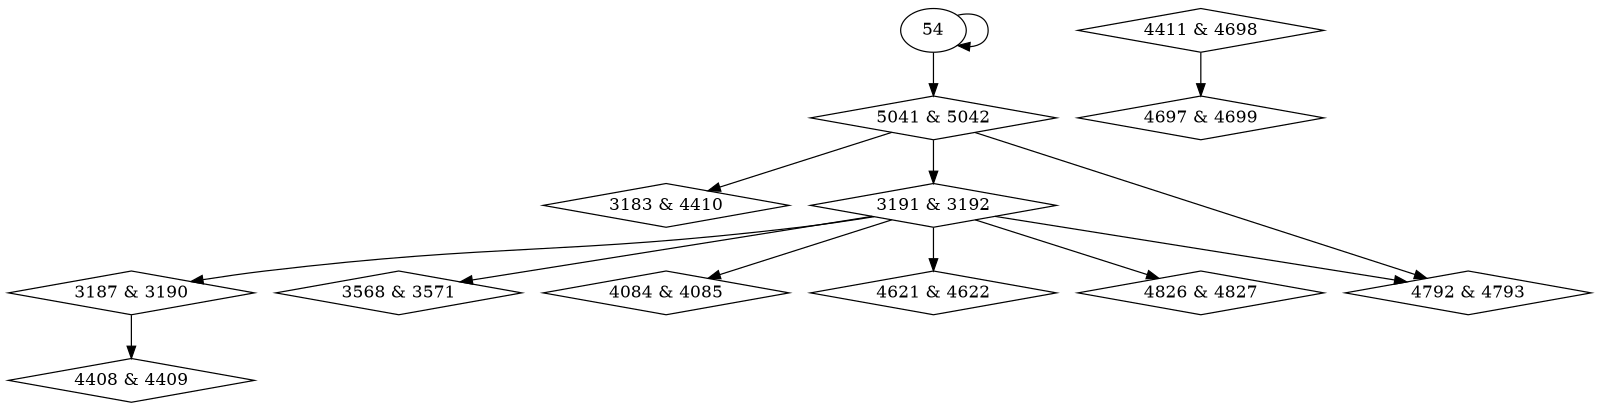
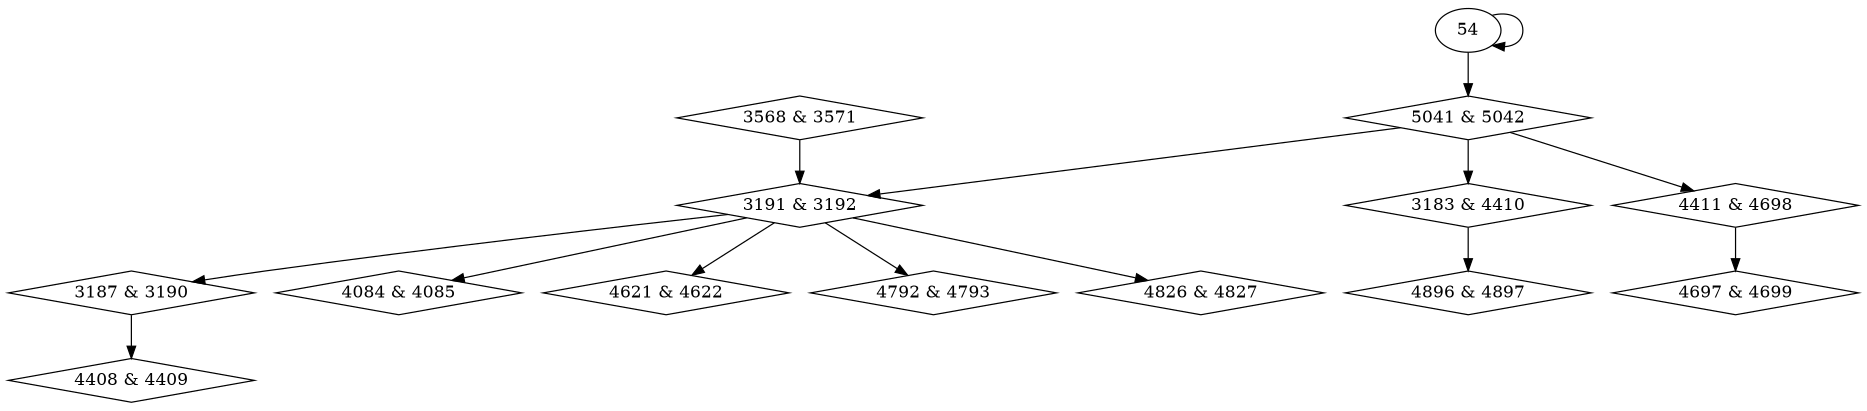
(1195, 203) -> (1596, 160)
(672, 248) -> (800, 156)
none -> (1468, 293)
